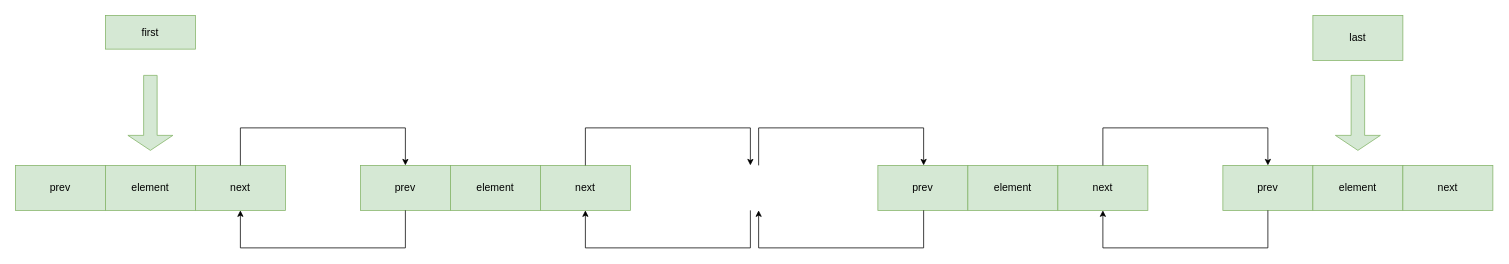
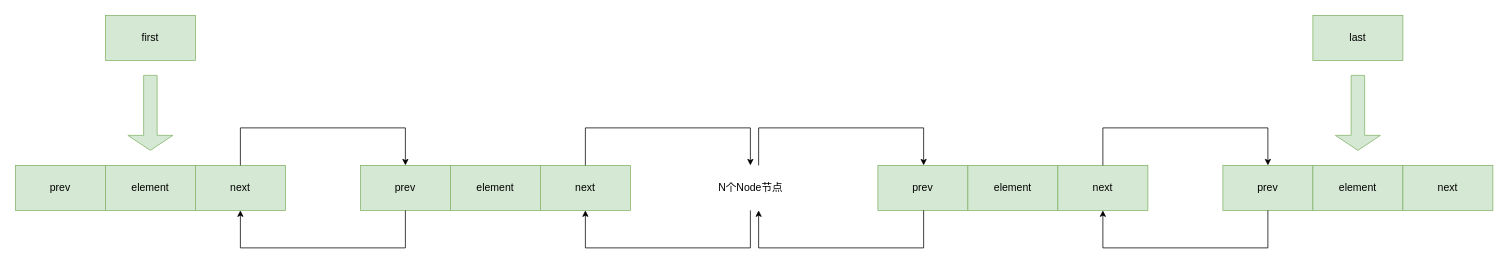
(150, 32) -> (150, 38)
none -> (750, 188)
